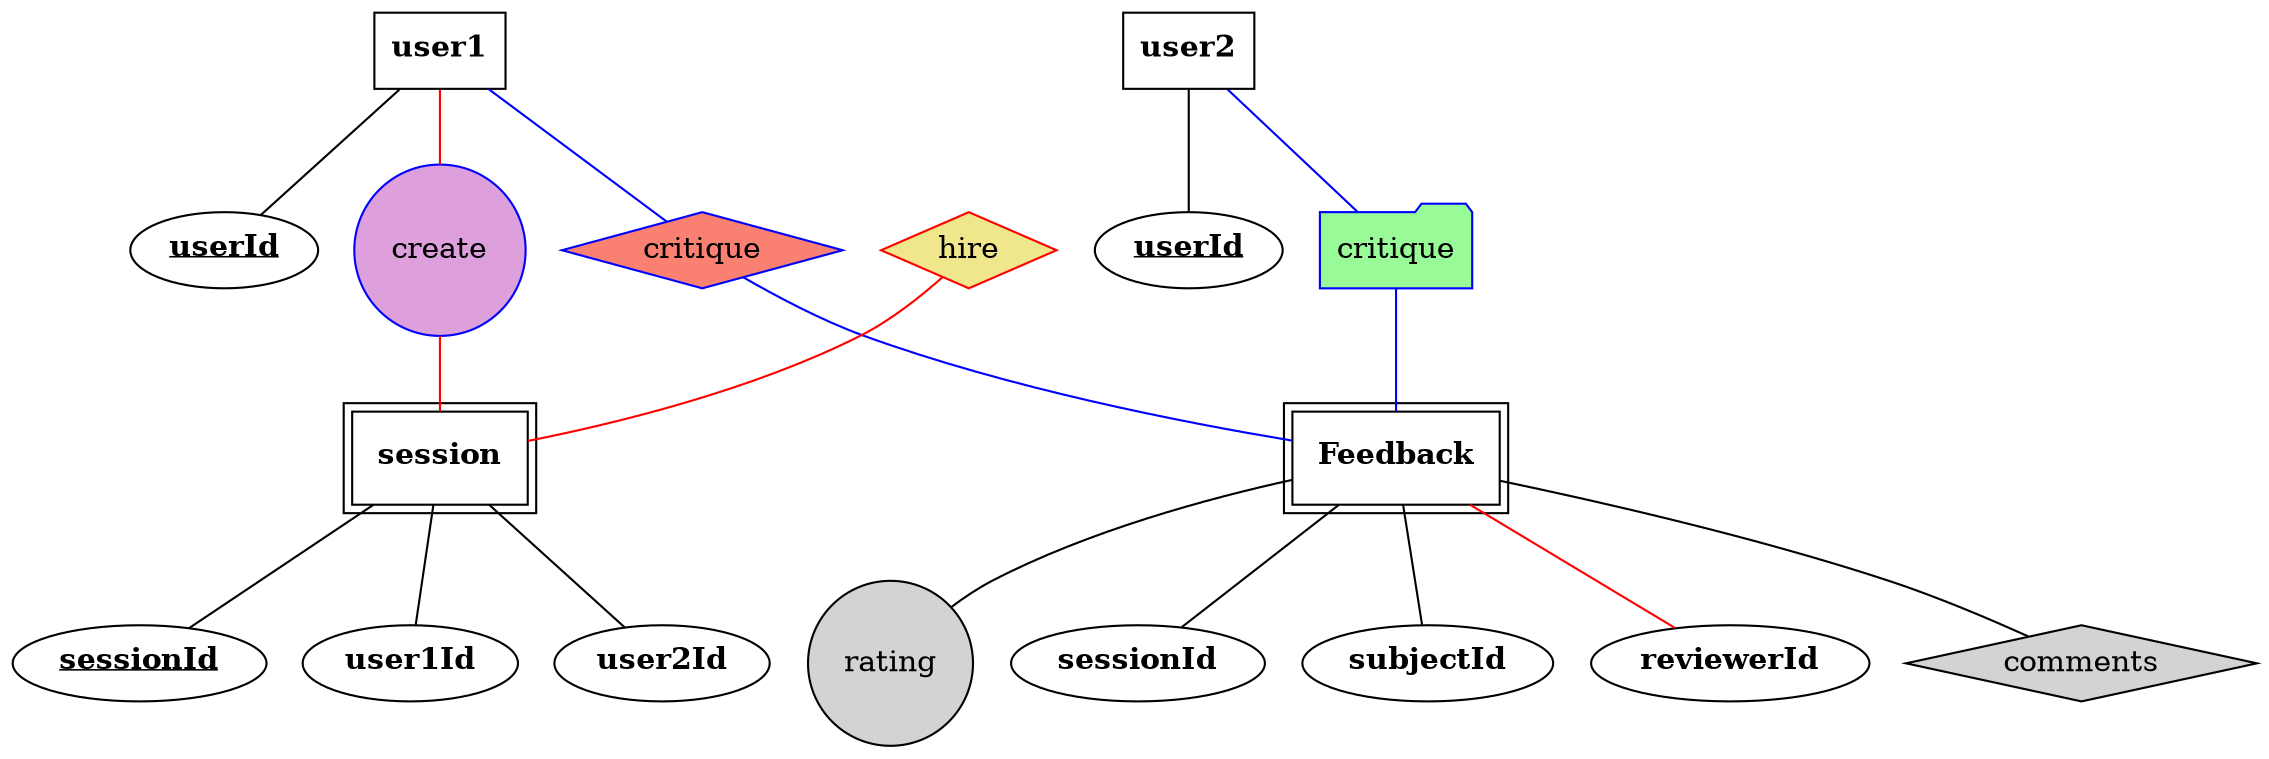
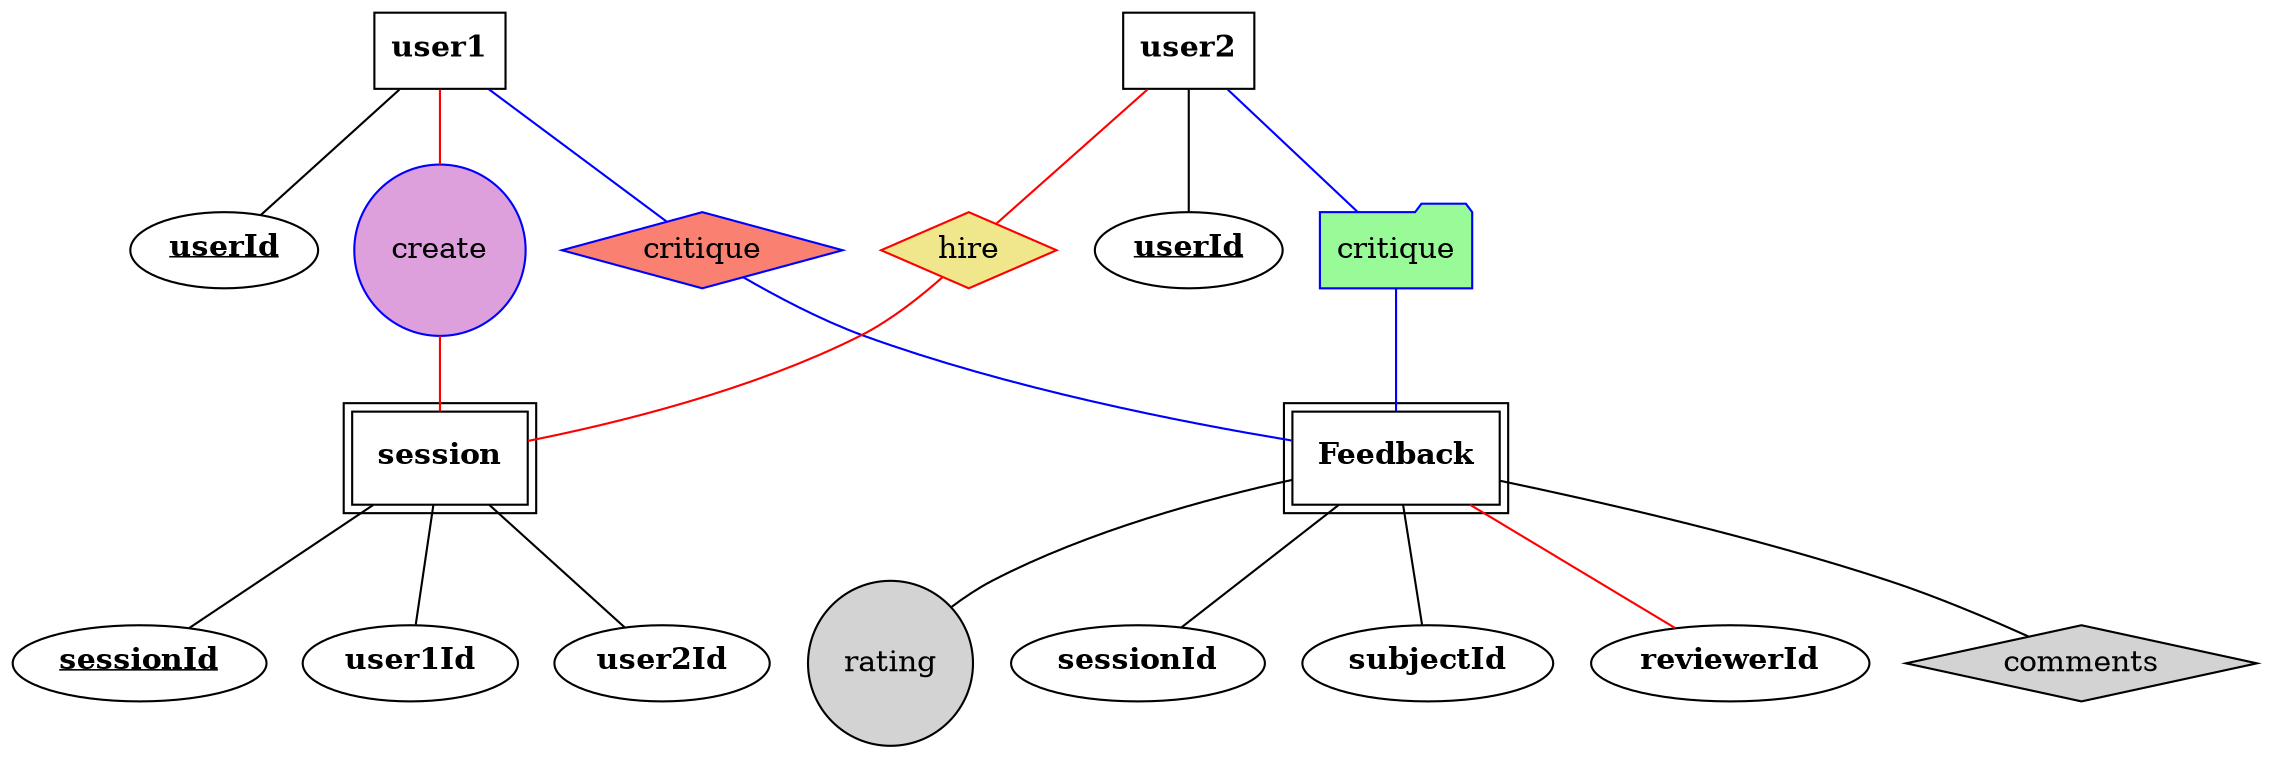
none -> (1072, 157)
